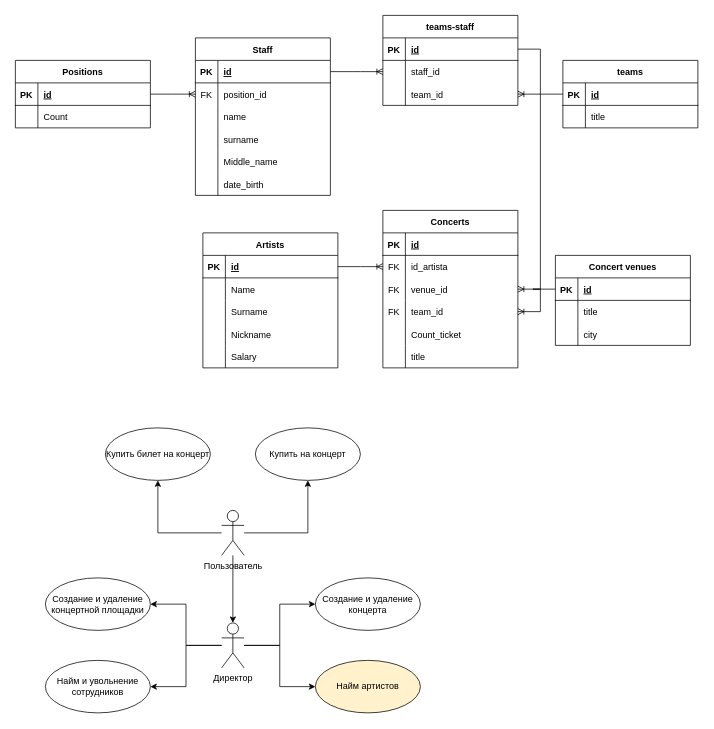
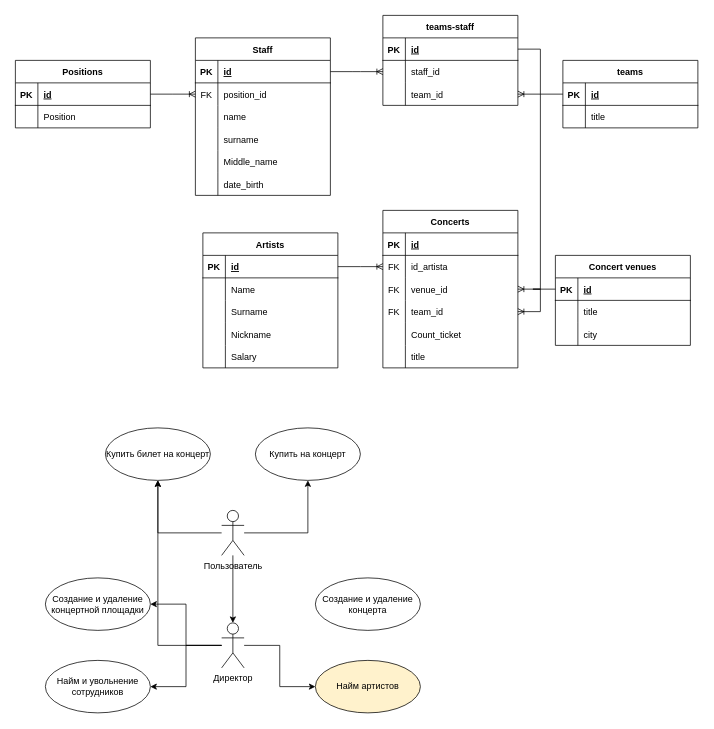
(56, 117) -> (61, 117)
(280, 623) -> (158, 602)
